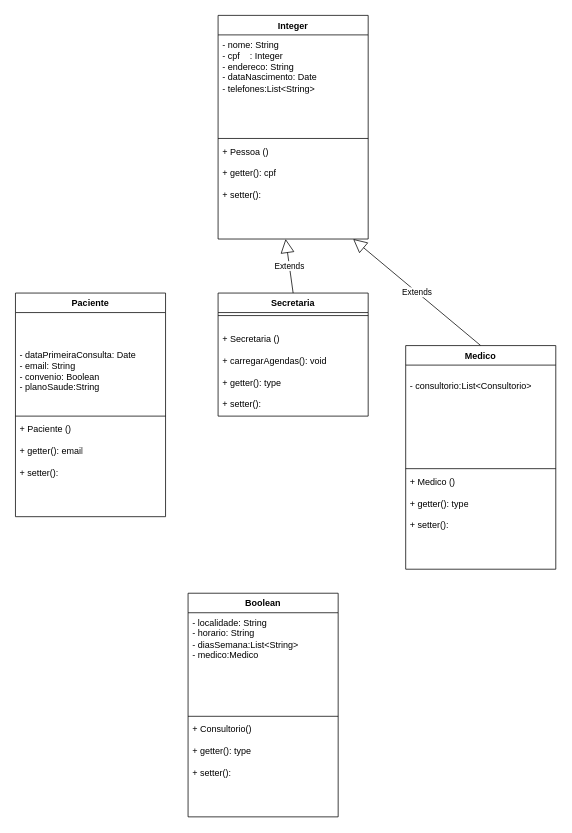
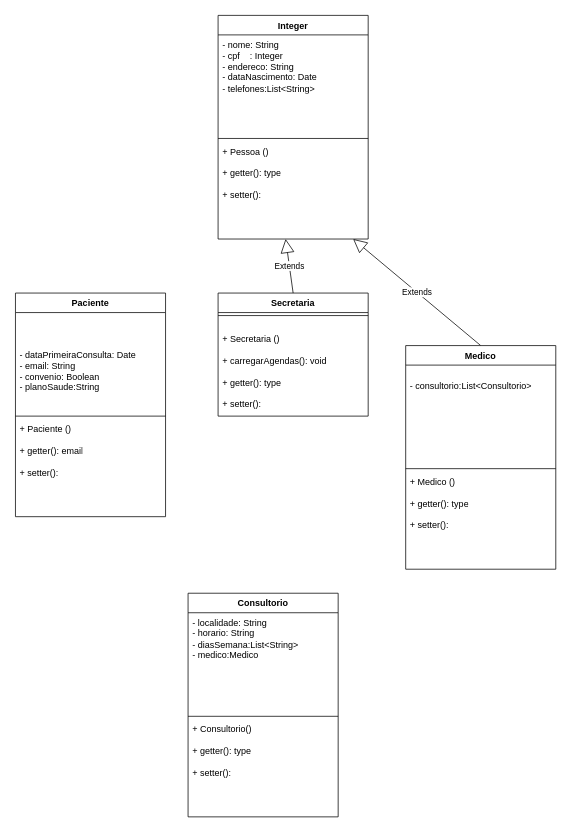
(257, 163) -> (259, 163)
(263, 604) -> (263, 604)
